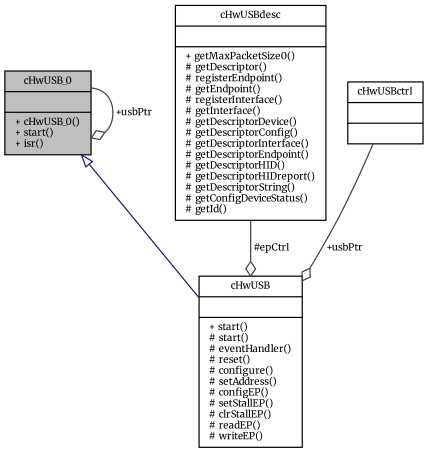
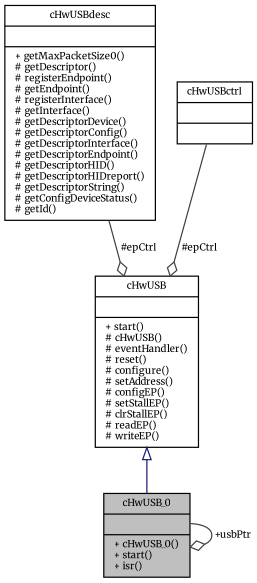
(144, 231) -> (147, 477)
(344, 248) -> (198, 248)
(229, 338) -> (134, 338)
